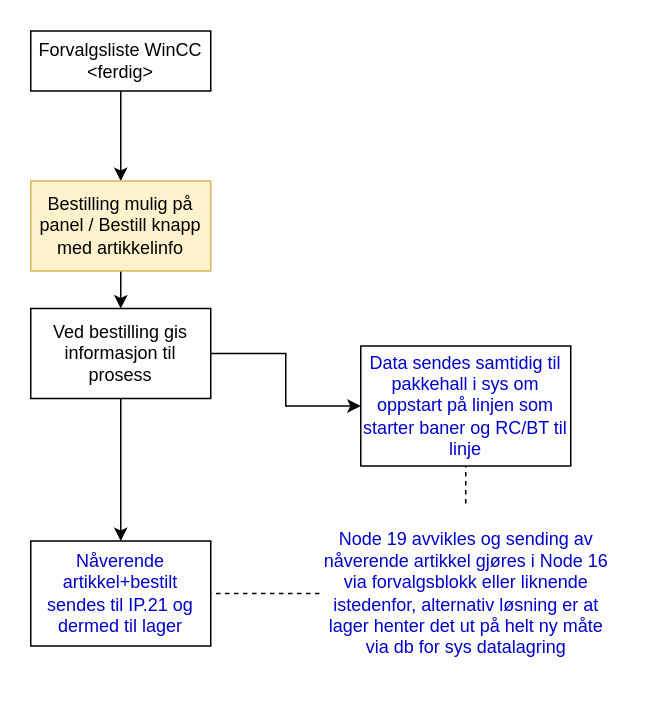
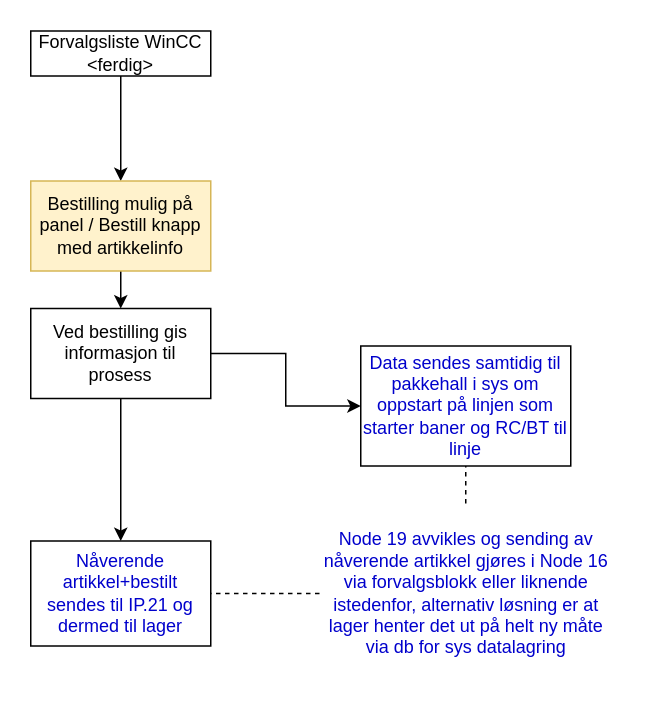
(121, 61) -> (121, 53)
